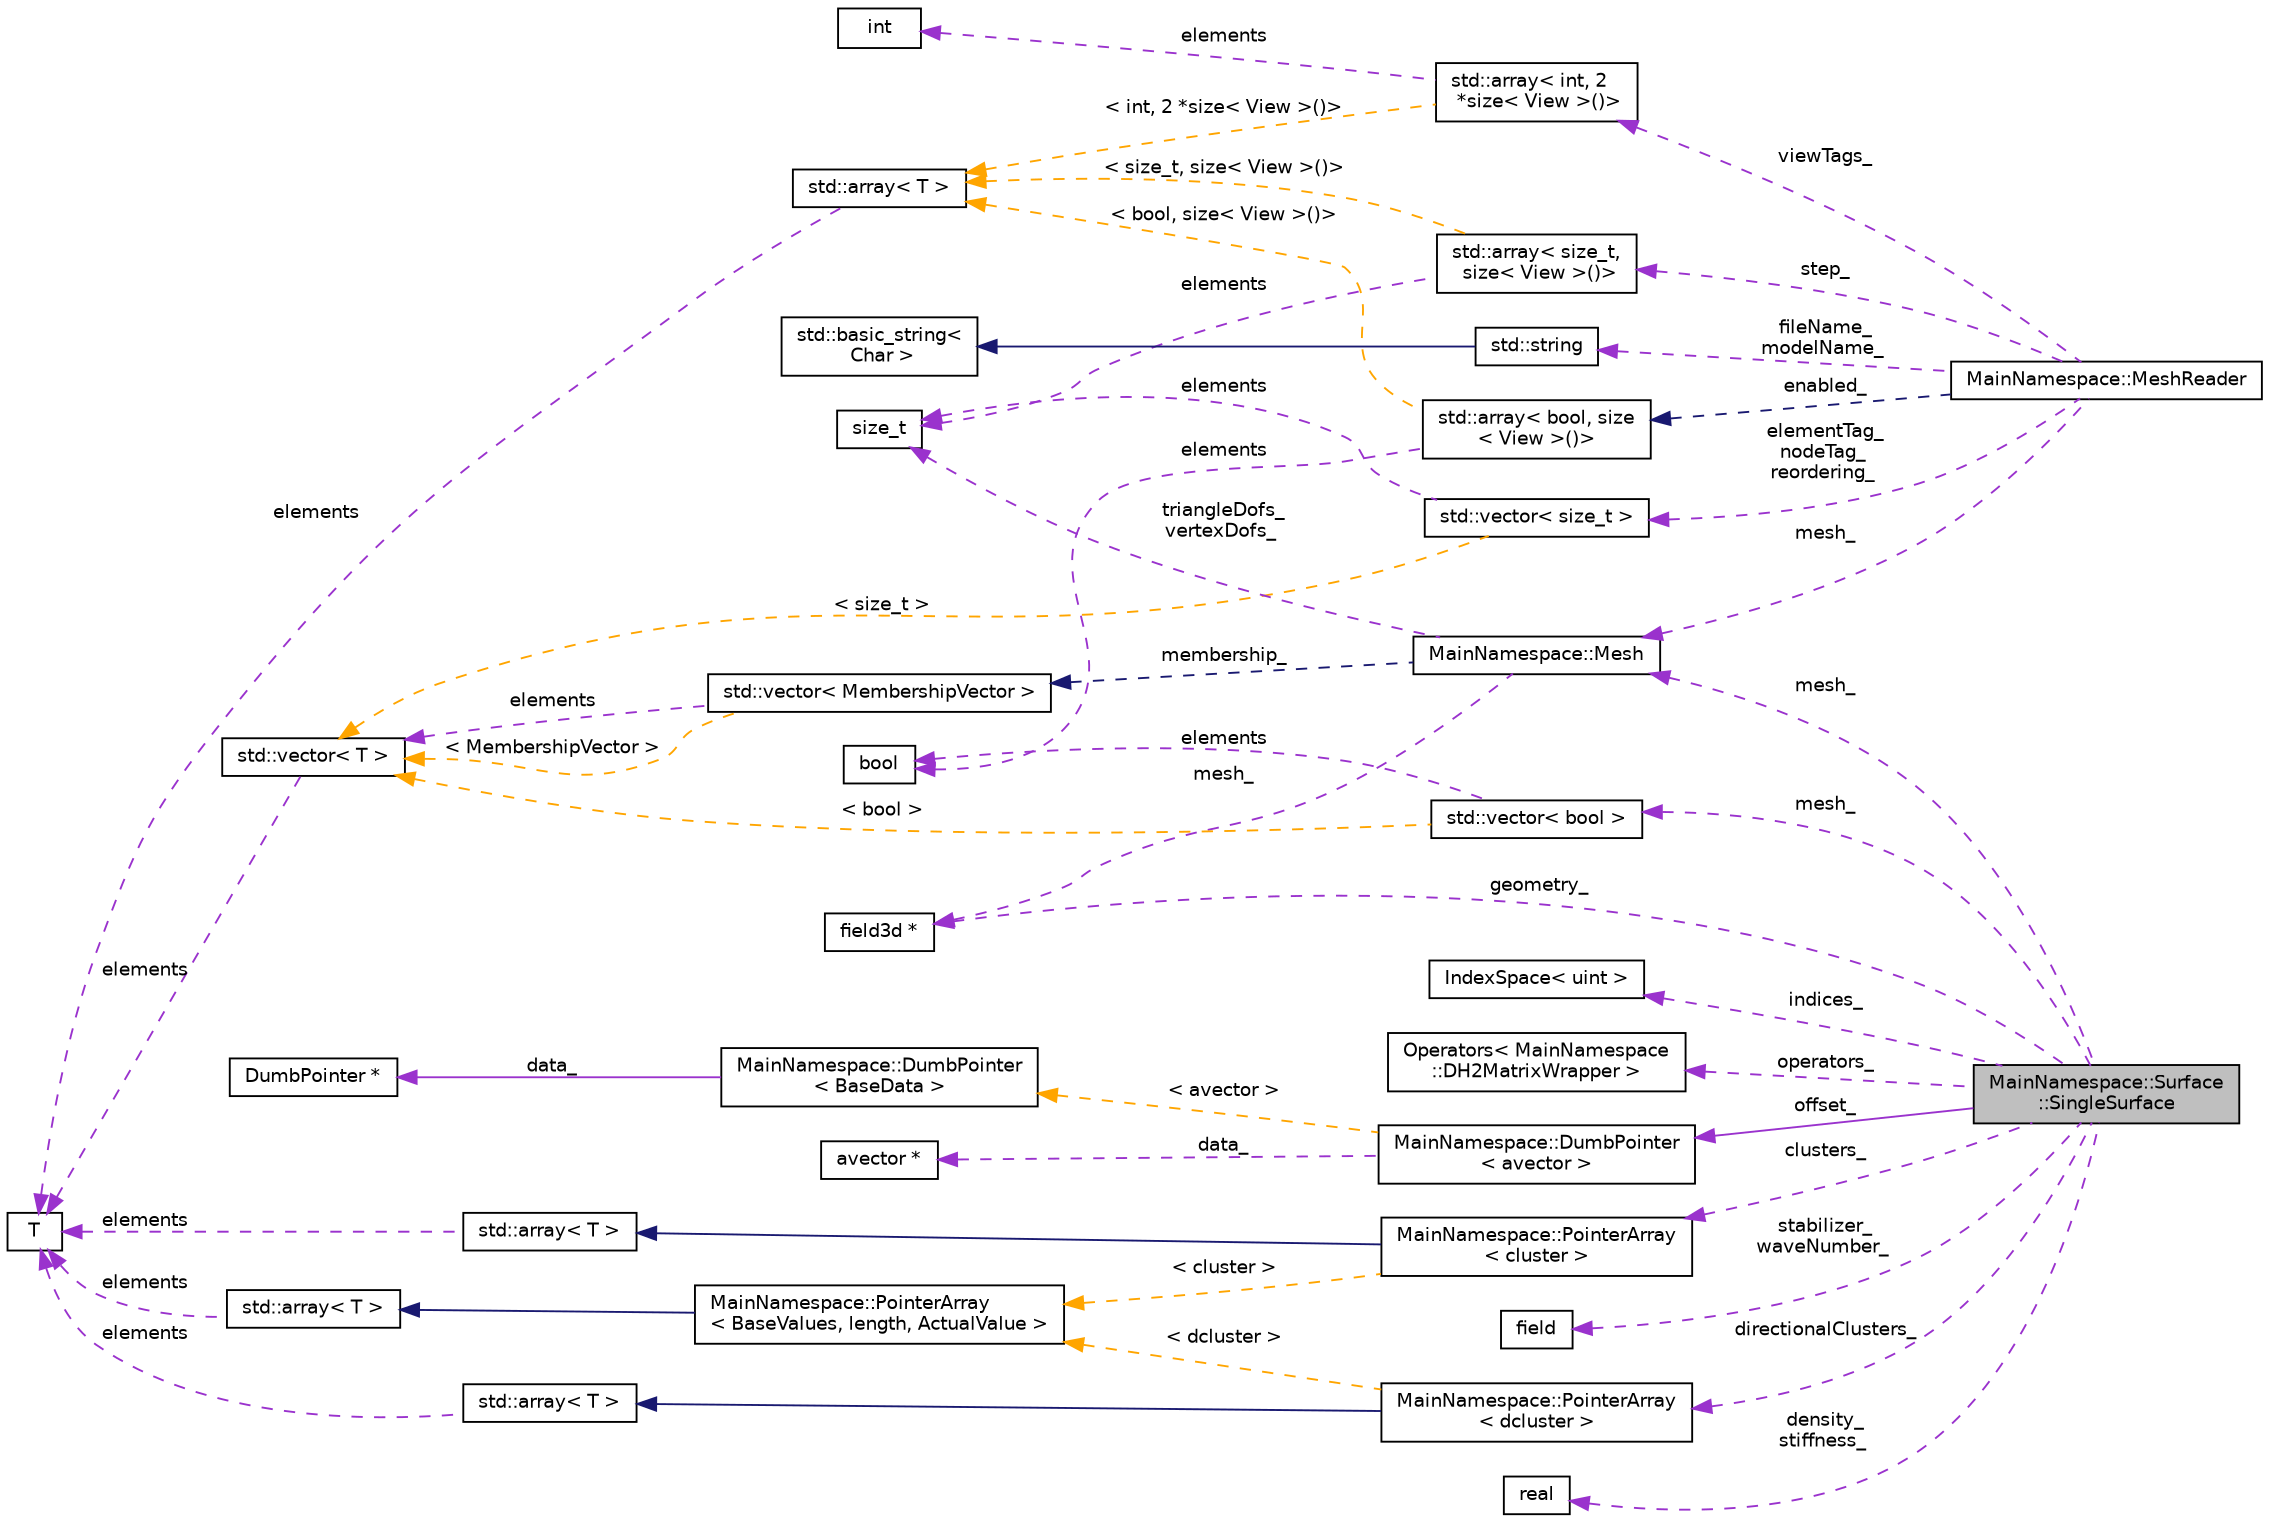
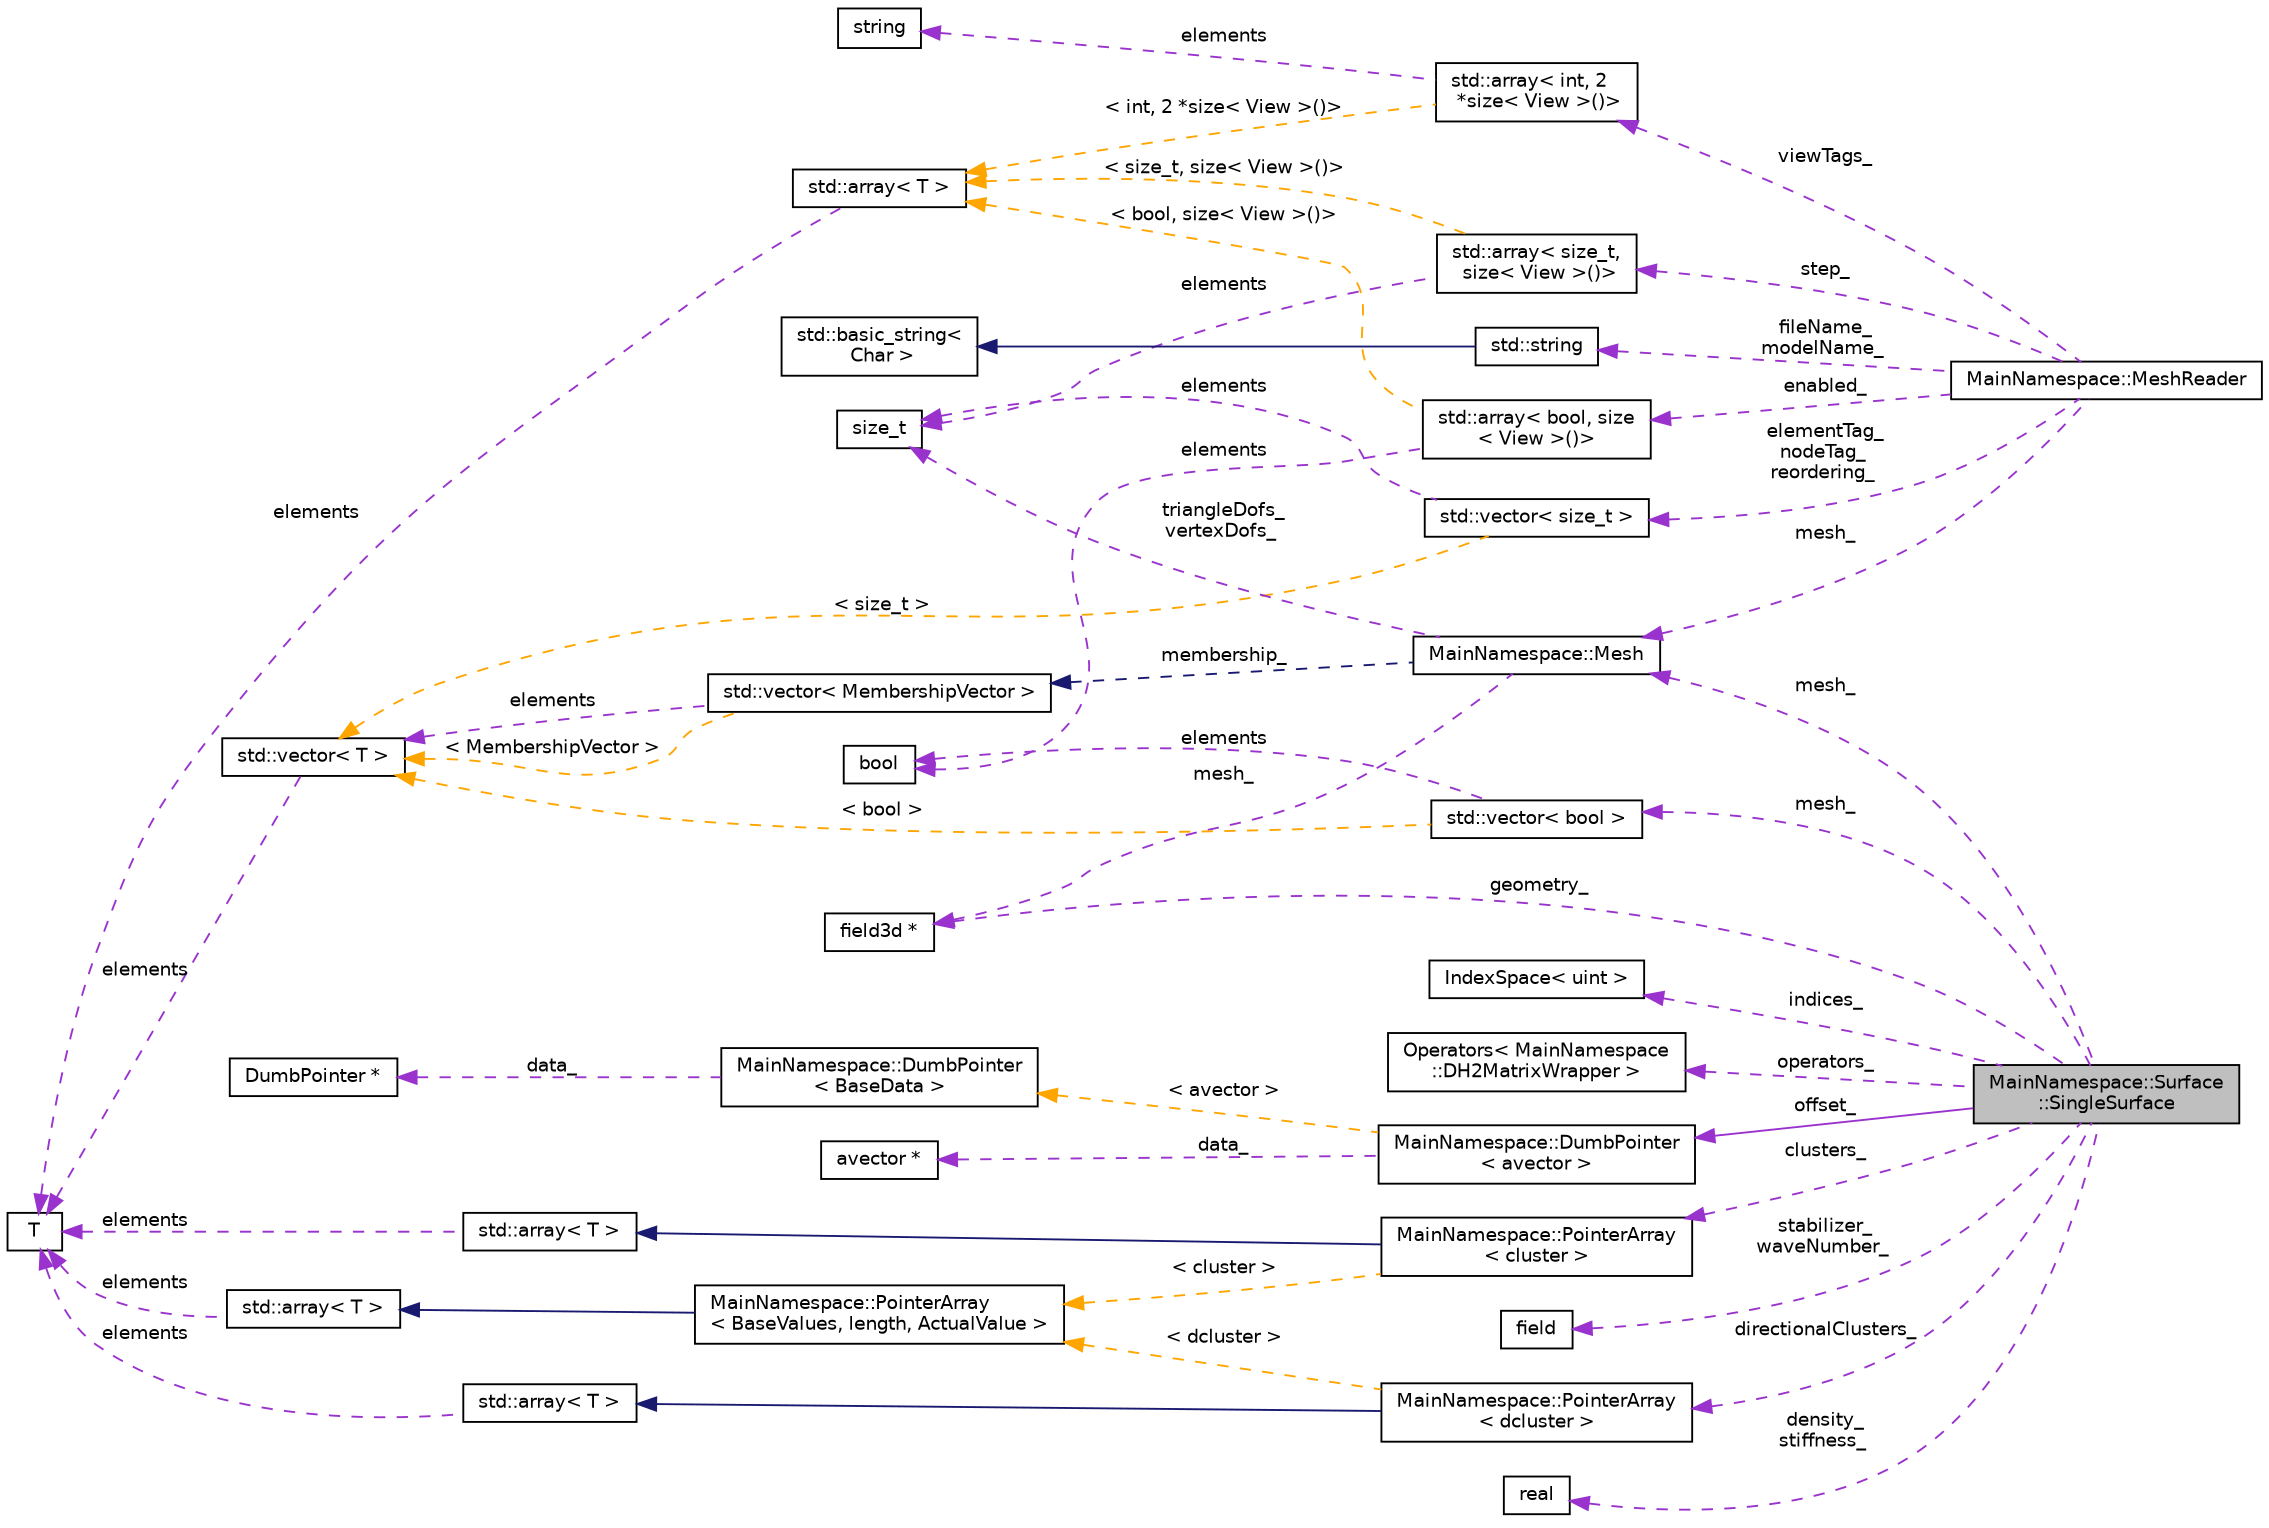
(880, 28) -> (880, 28)
(1811, 407) -> (1811, 407)
(569, 1077) -> (569, 1077)
